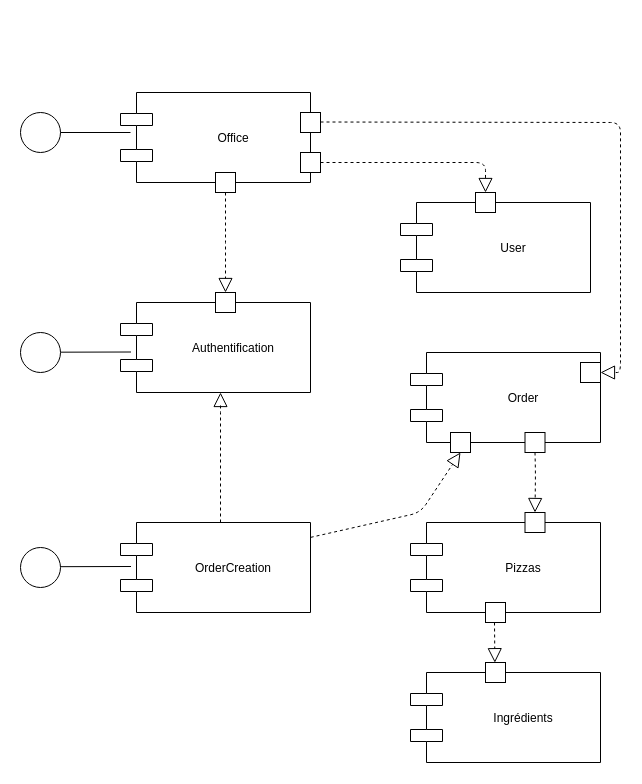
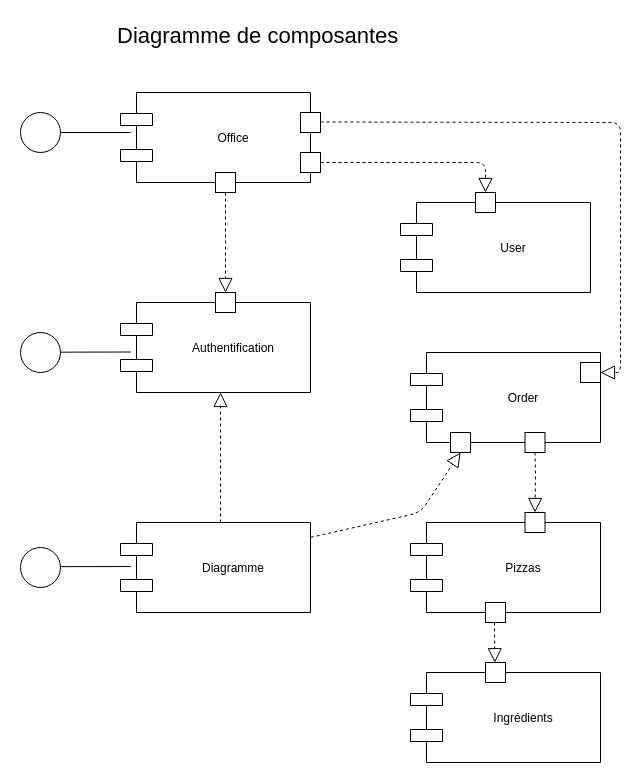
none -> (266, 31)
(233, 568) -> (233, 568)
